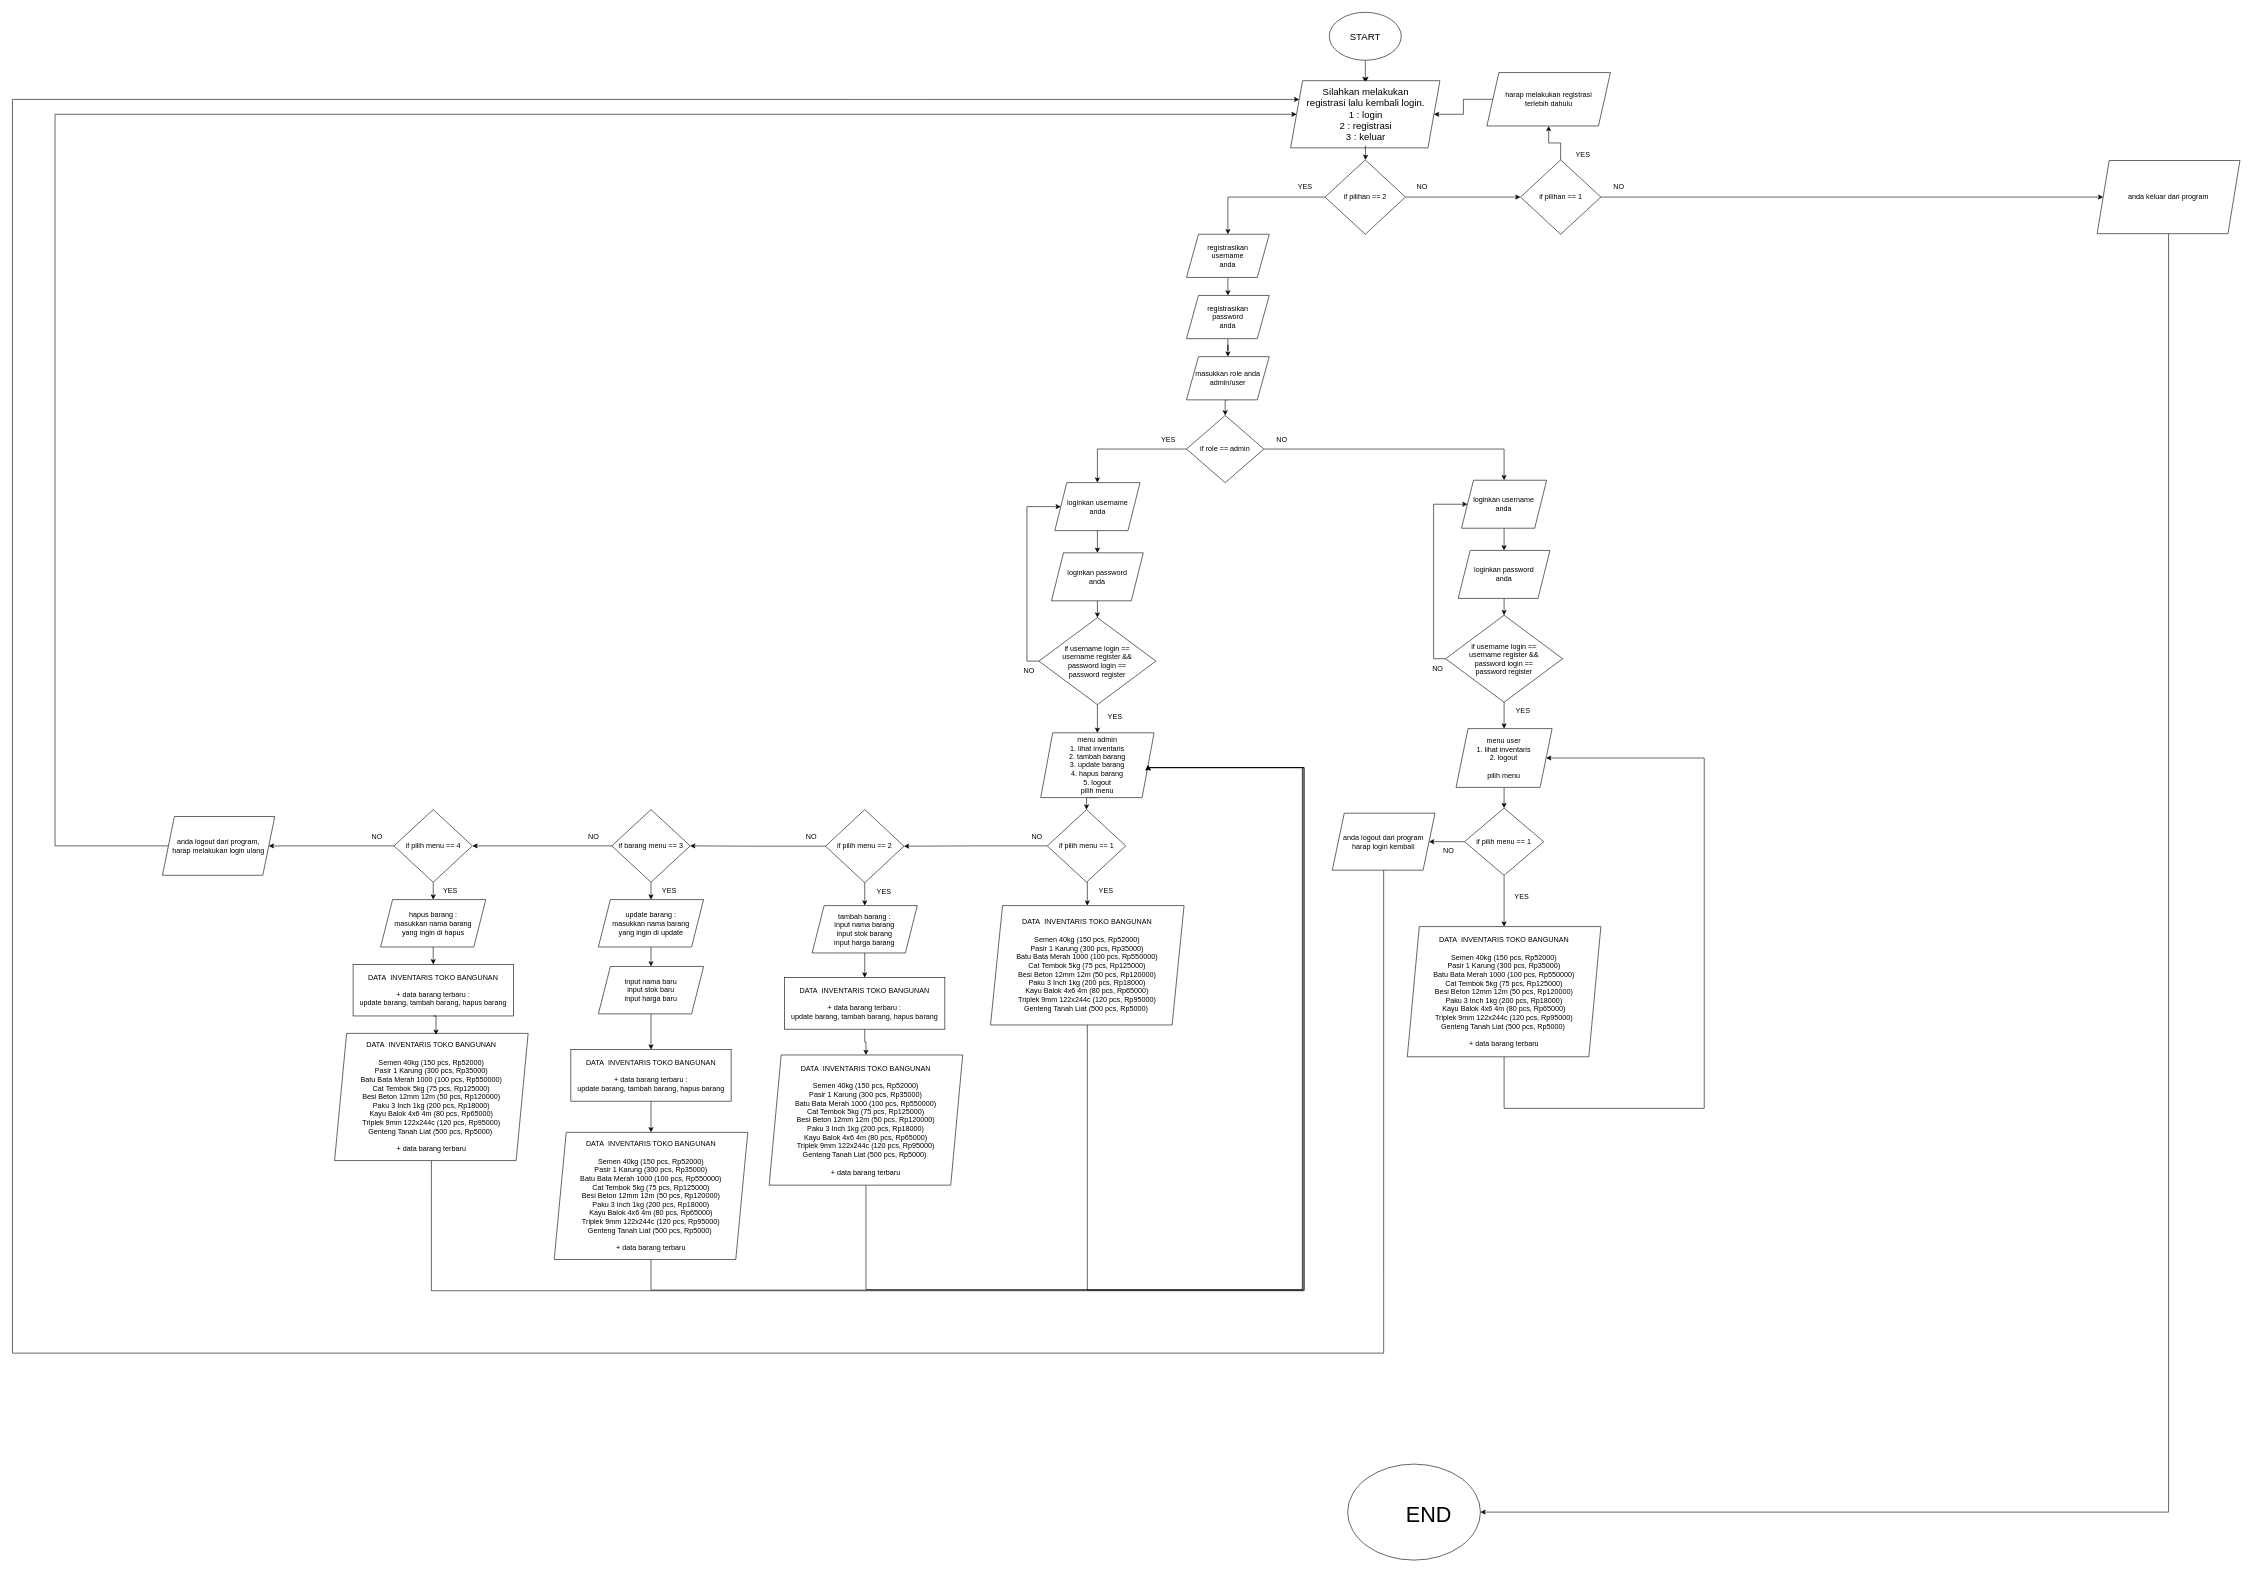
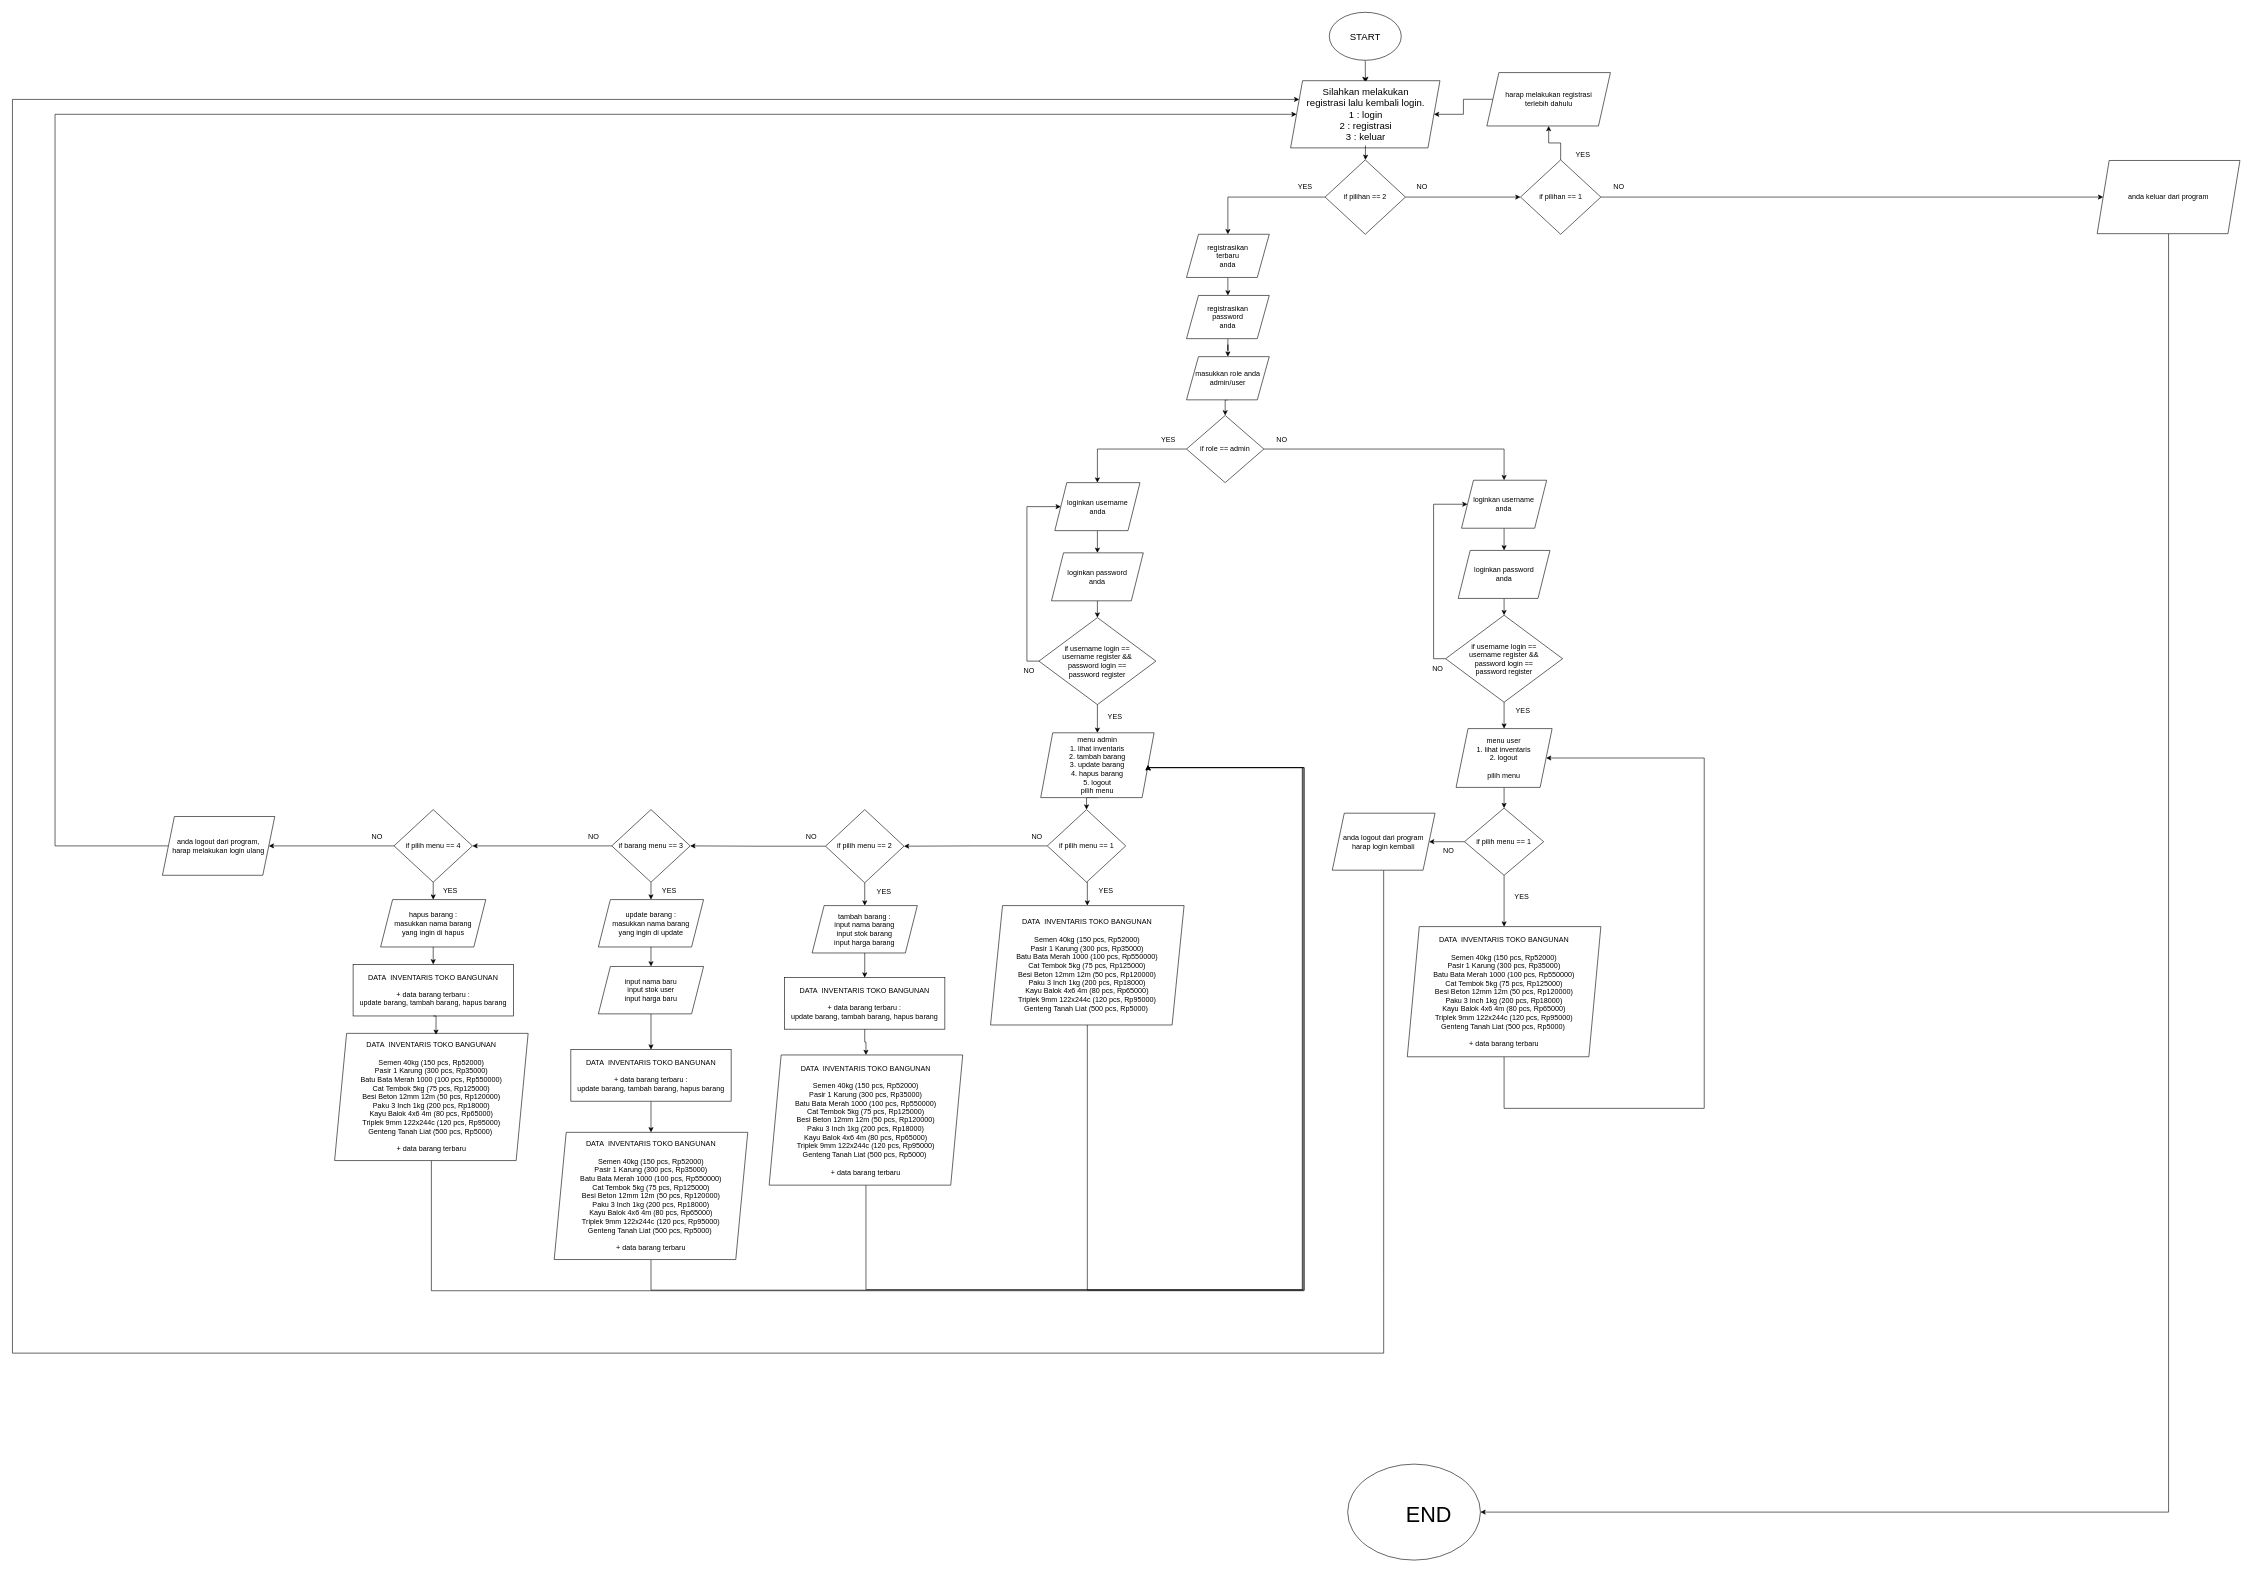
(1228, 256) -> (1228, 256)
(651, 990) -> (651, 990)
